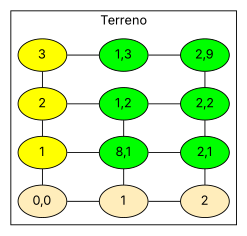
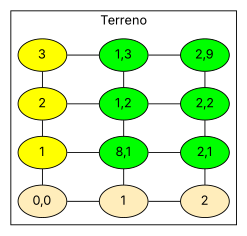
none -> (124, 79)
